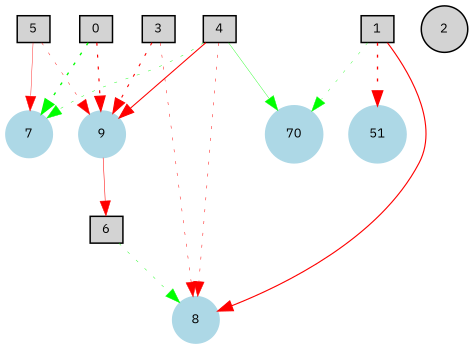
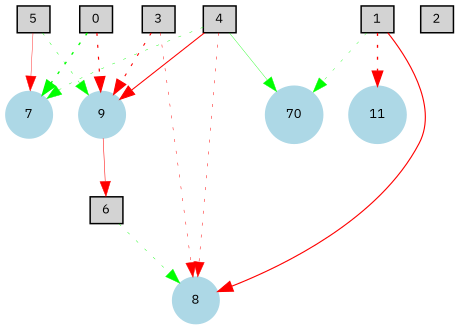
(445, 29) -> (437, 19)
(59, 69) -> (59, 55)
(378, 134) -> (378, 115)
